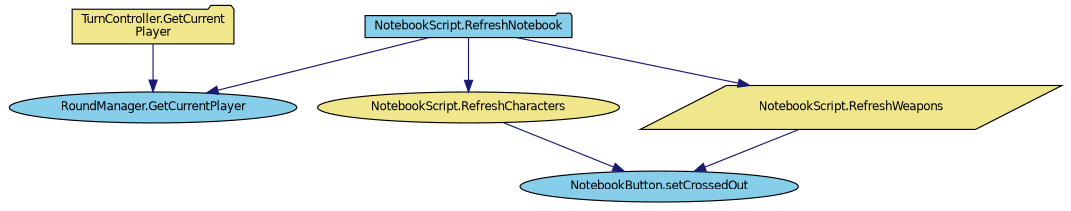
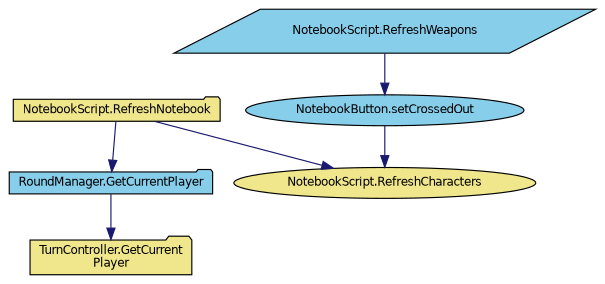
(469, 27) -> (117, 110)
(627, 60) -> none
(153, 62) -> (111, 211)
(153, 107) -> (111, 183)
(851, 107) -> (385, 31)
(558, 145) -> (385, 141)
